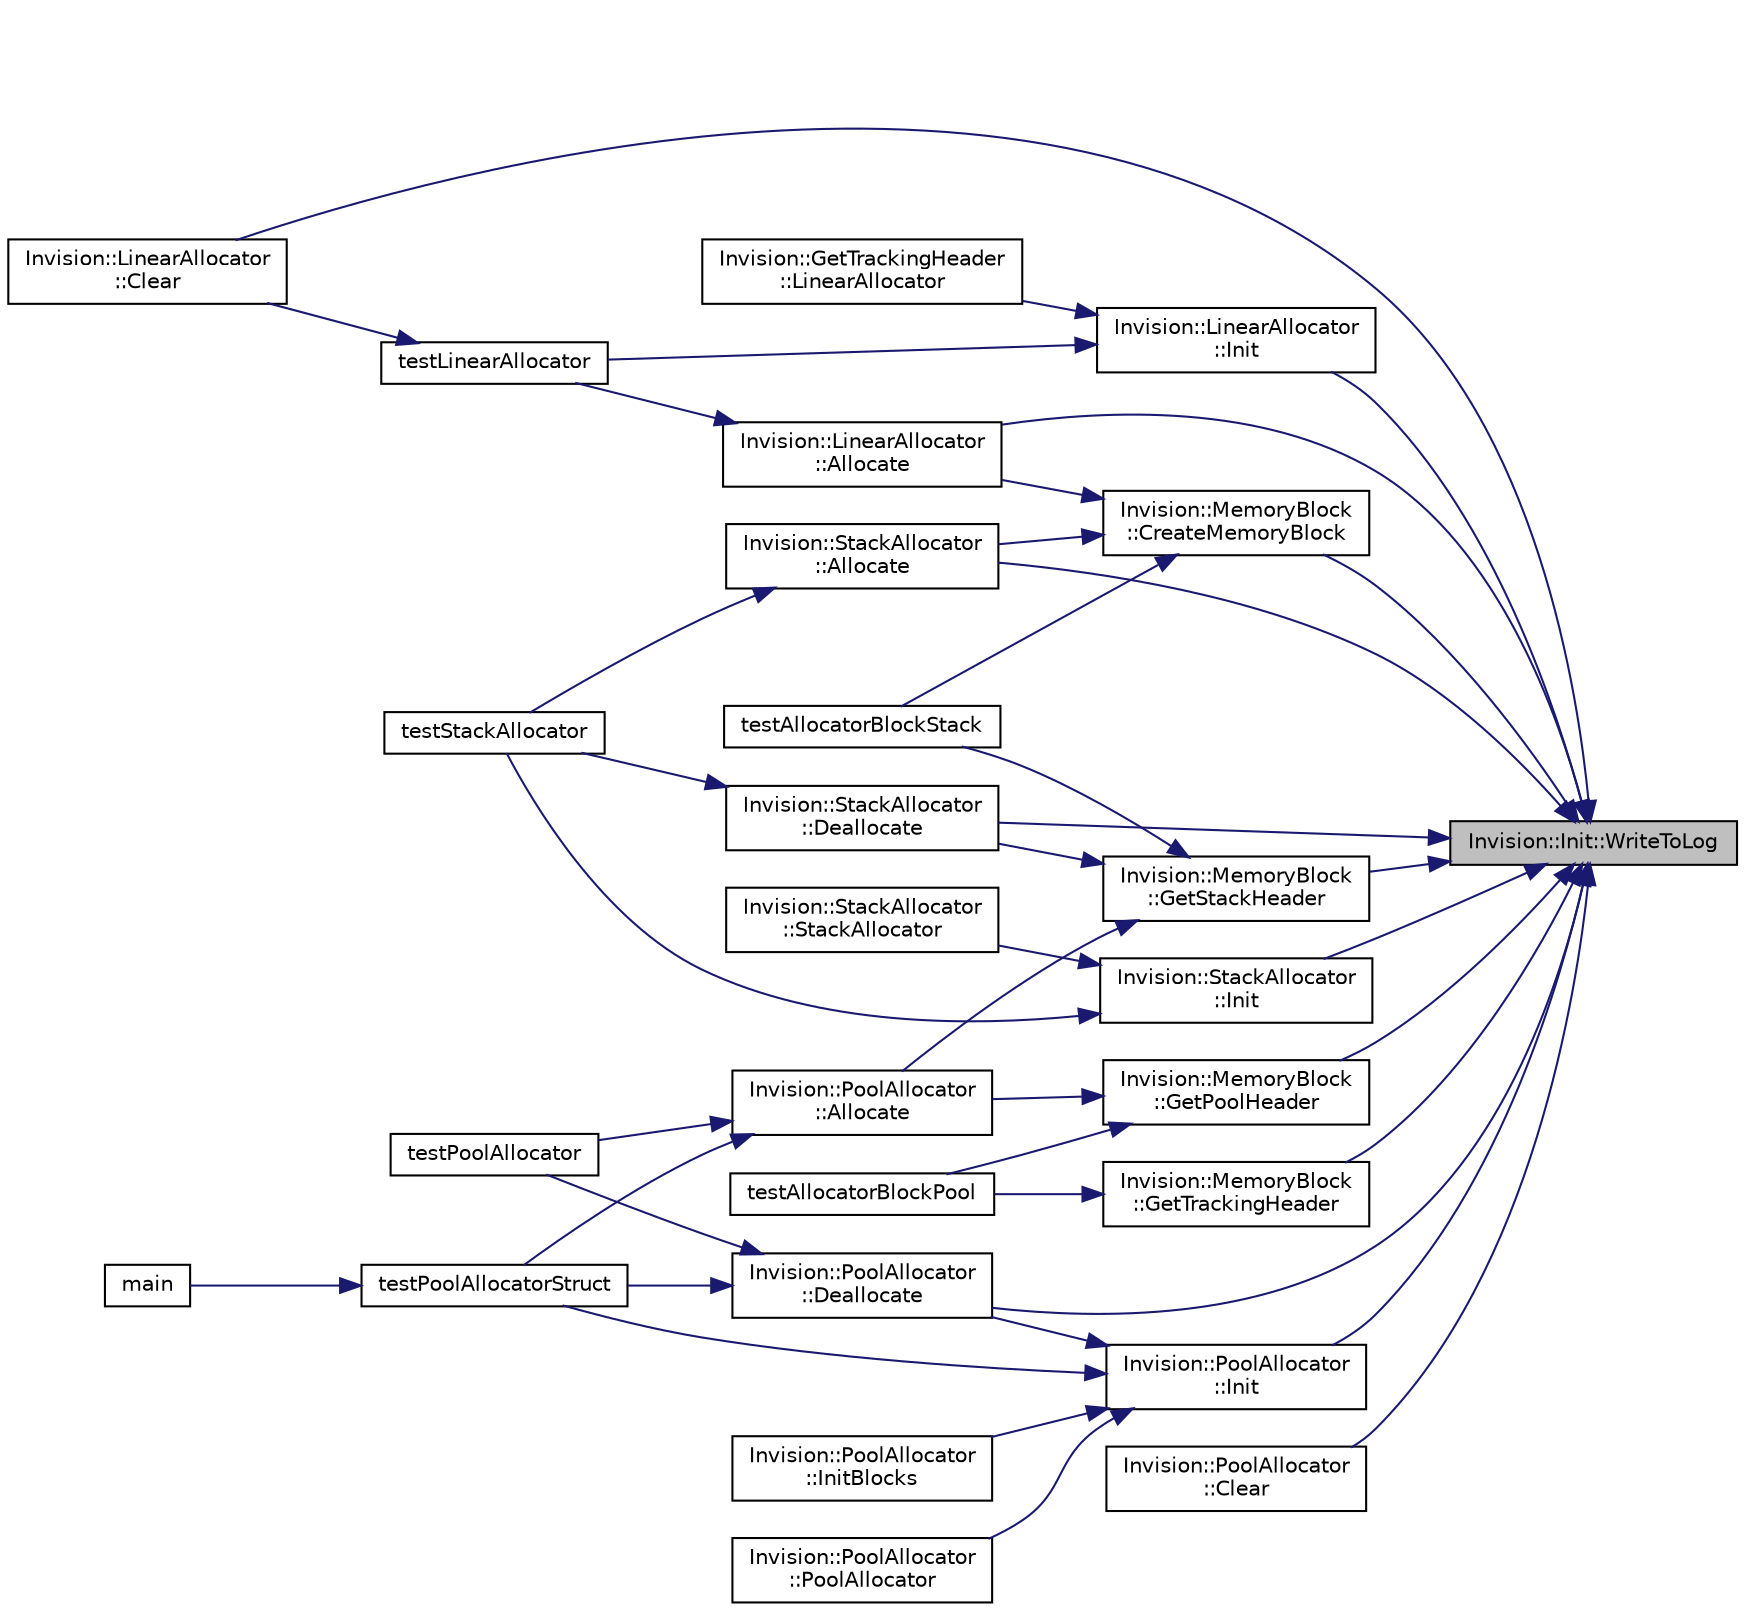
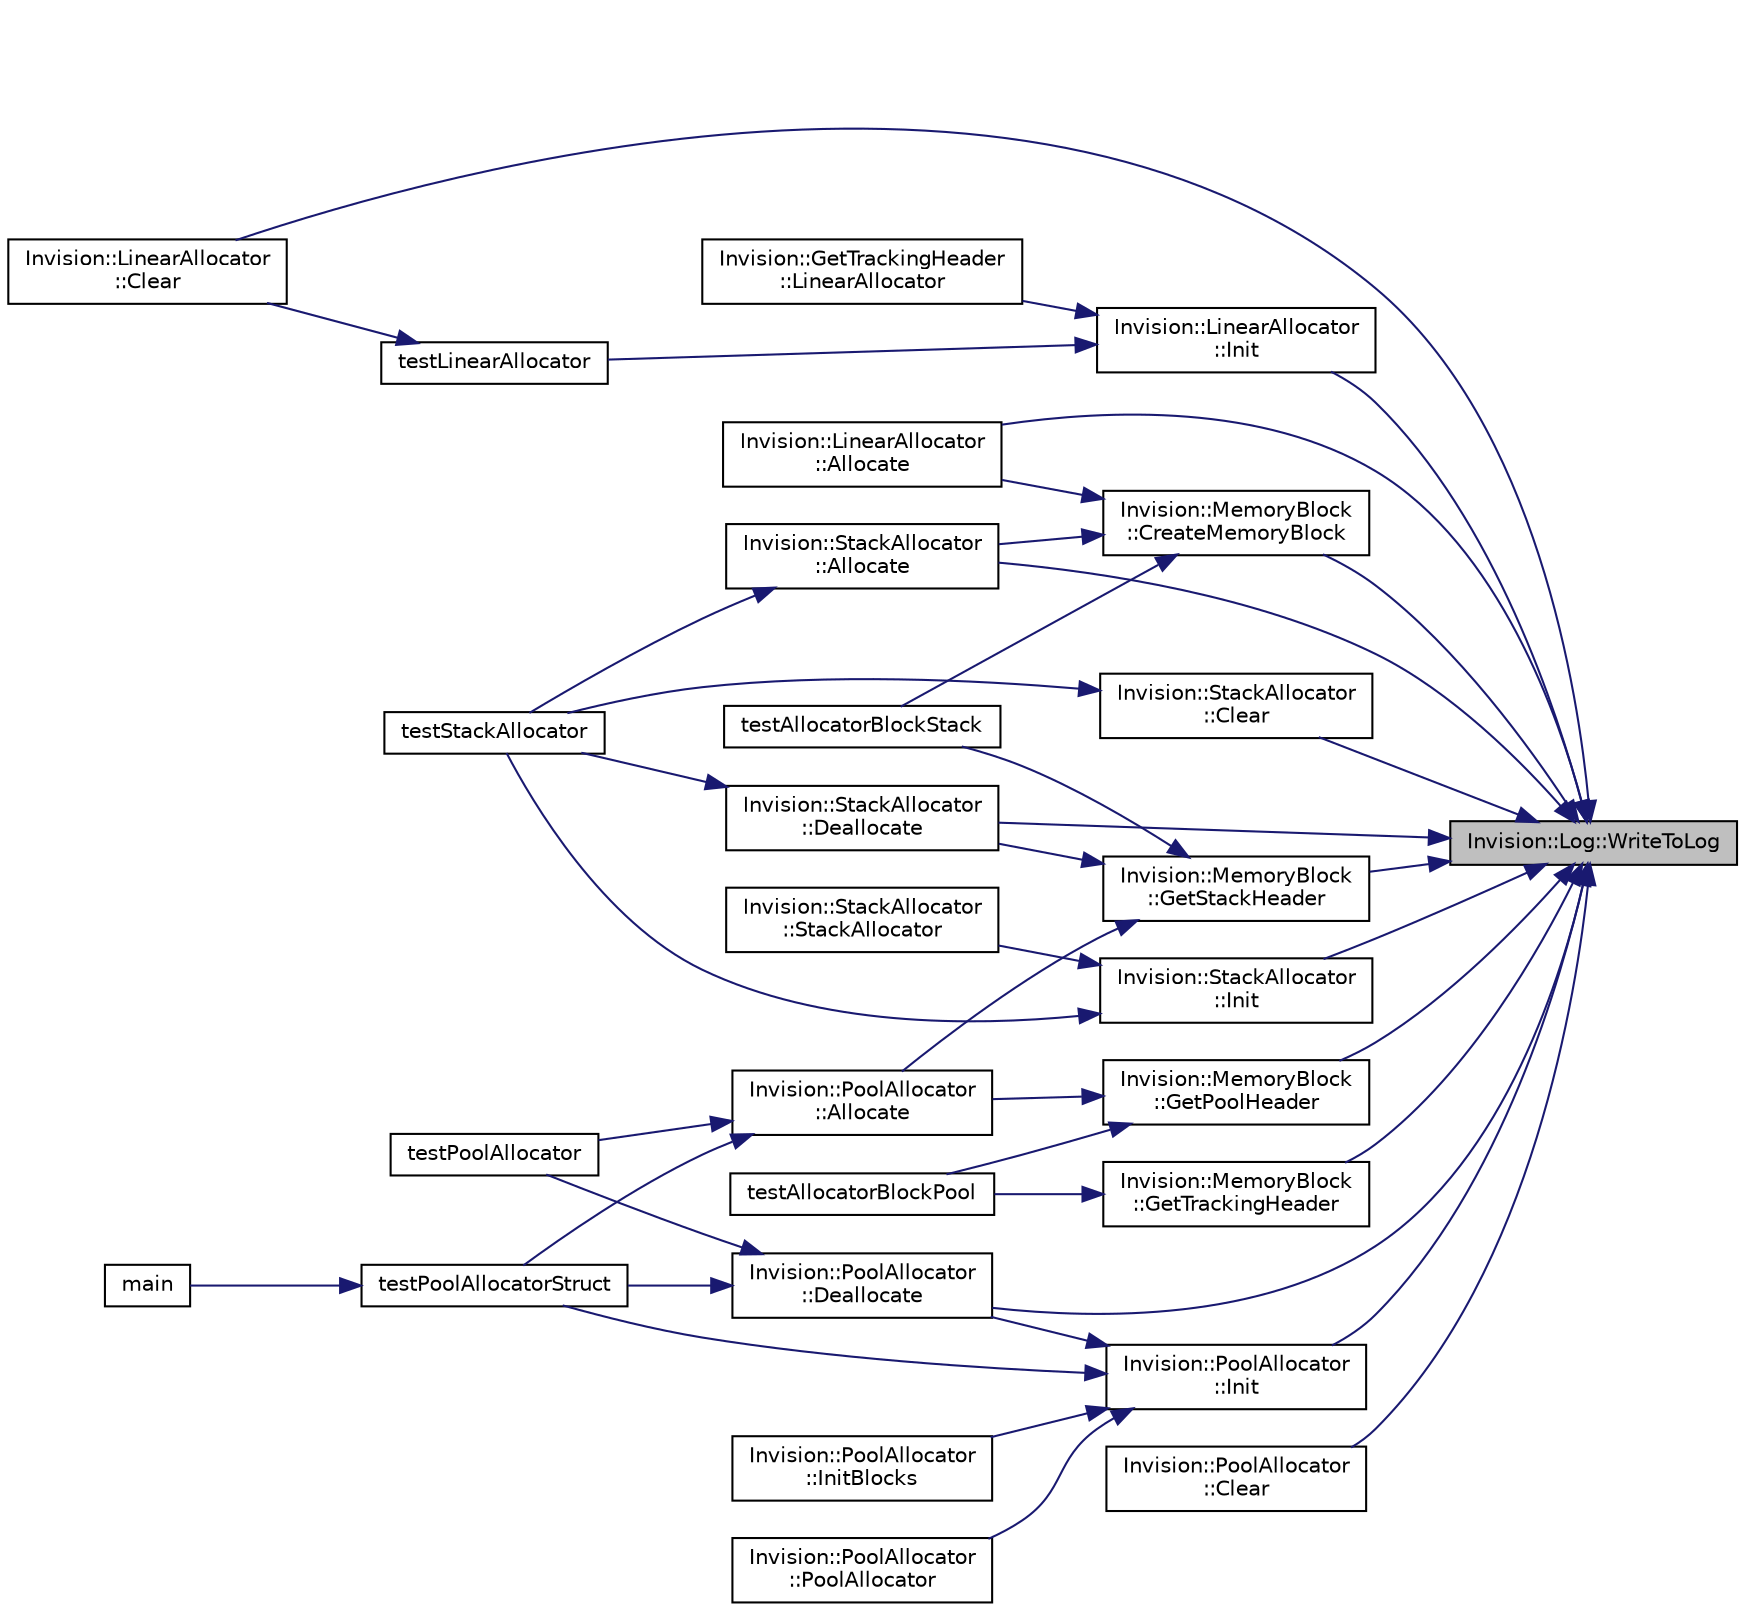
(645, 400) -> none
none -> (1236, 706)
(1594, 843) -> (1594, 843)
